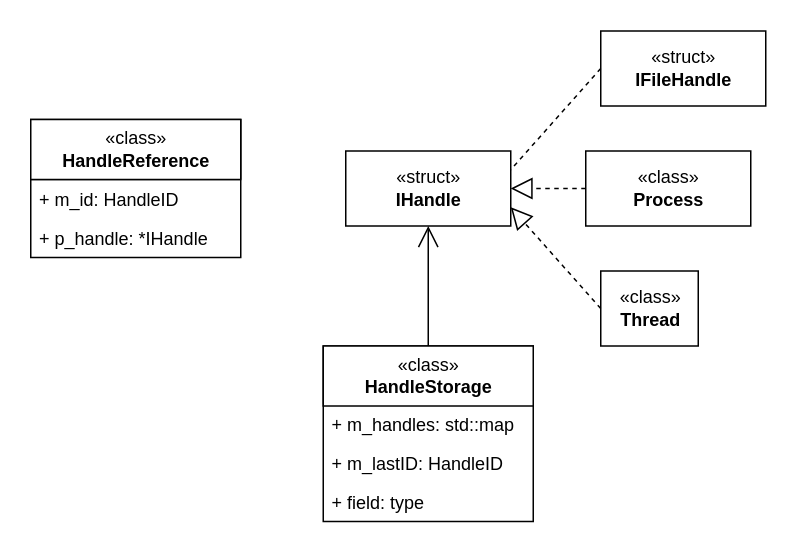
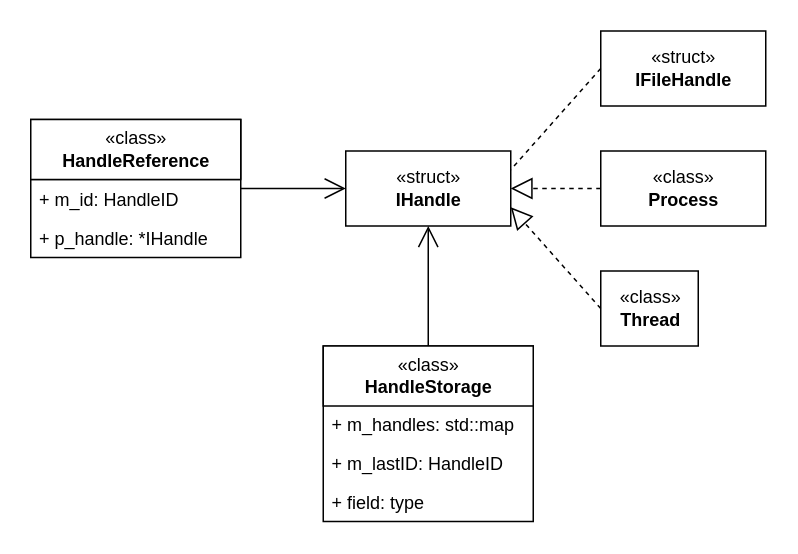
none -> (291, 188)
(668, 188) -> (683, 188)
